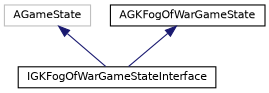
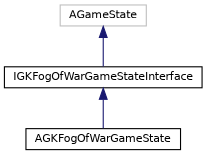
(148, 50) -> (103, 114)
